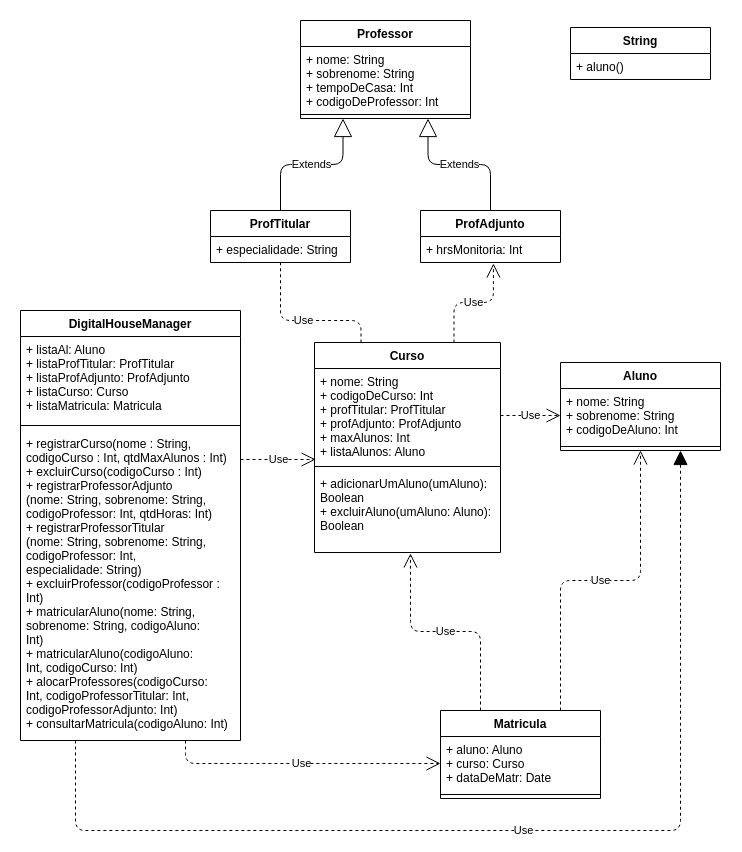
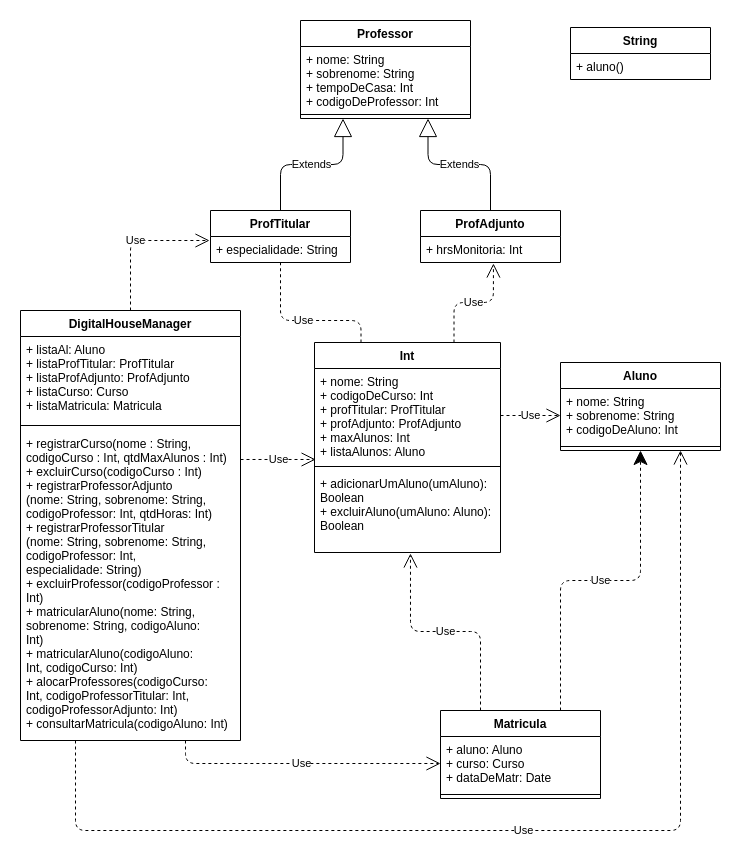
none -> (137, 241)
(407, 356) -> (407, 356)
(641, 459) -> (641, 463)
(681, 466) -> (681, 460)
